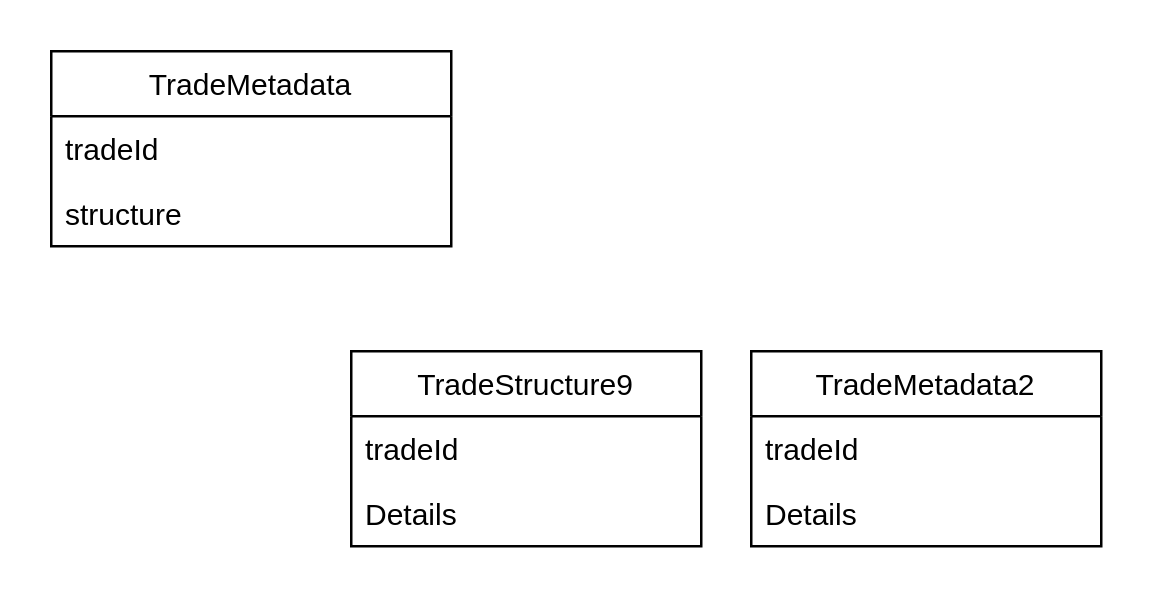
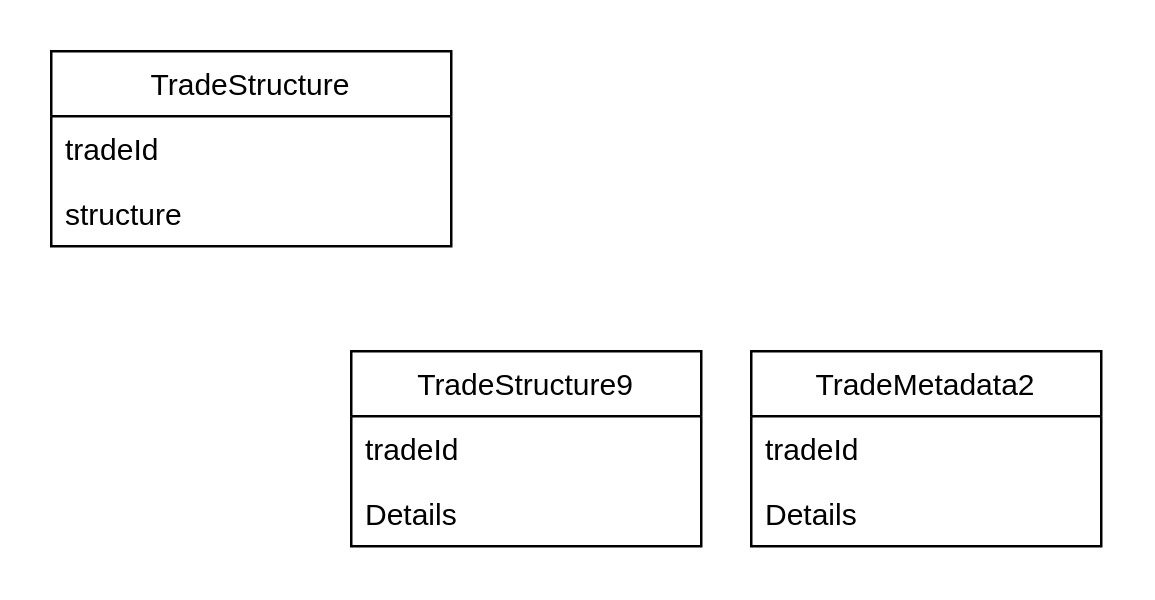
(250, 85) -> (250, 85)
